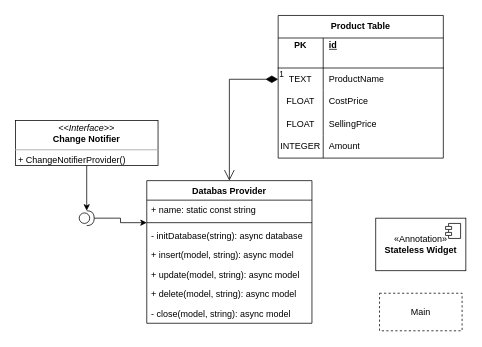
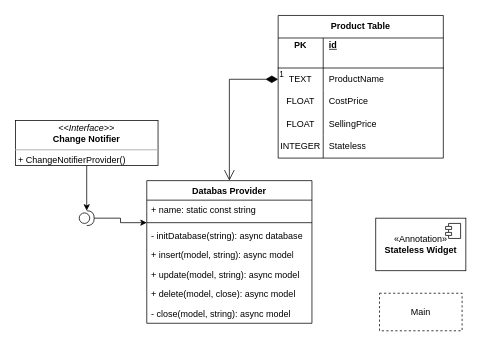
(344, 147) -> (350, 147)
(230, 300) -> (228, 295)
